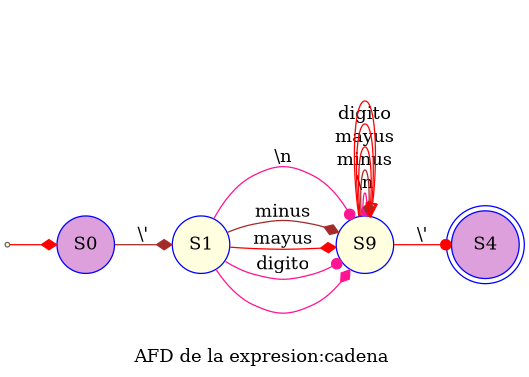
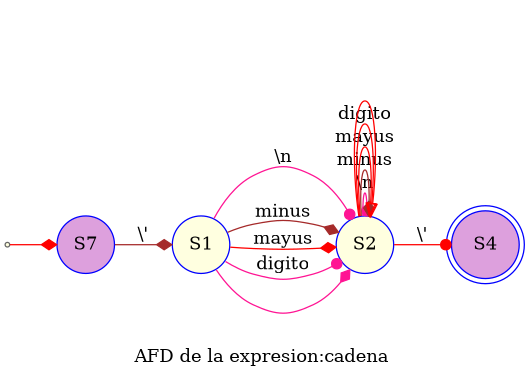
(86, 245) -> (86, 245)
(365, 245) -> (365, 245)
